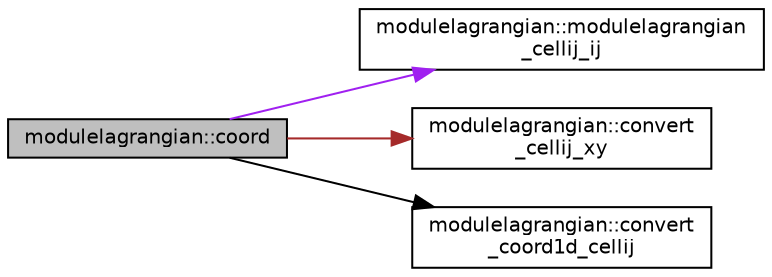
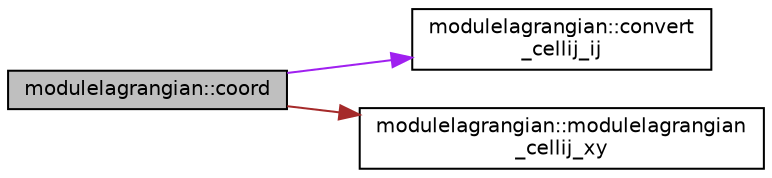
(562, 39) -> (562, 39)
(562, 138) -> (562, 138)
(562, 237) -> none
